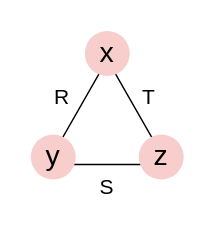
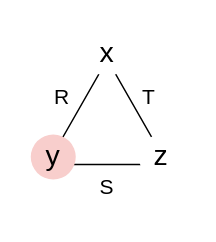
(107, 53) -> (107, 53)
(161, 157) -> (161, 157)
